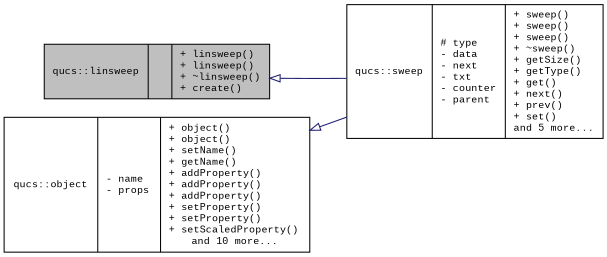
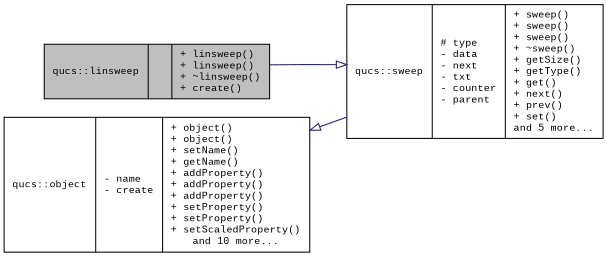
(314, 78) -> (303, 65)
(128, 190) -> (129, 190)
